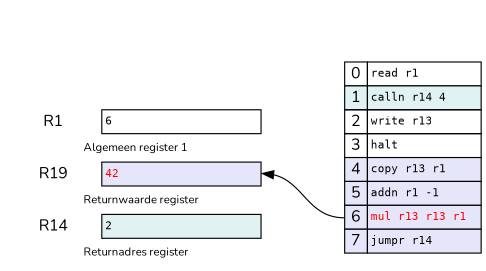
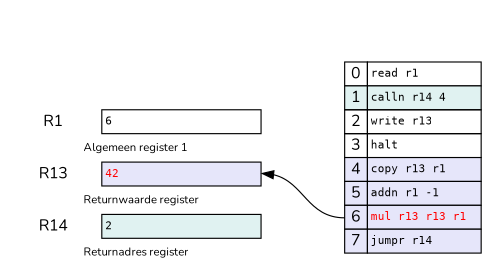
(53, 173) -> (53, 173)
